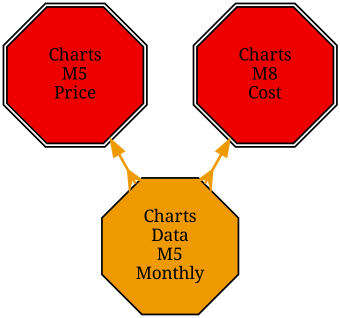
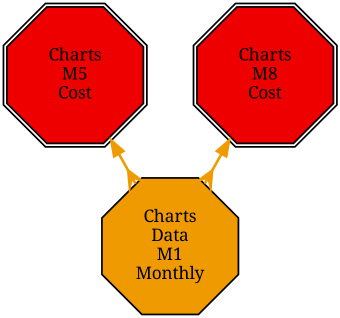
(75, 75) -> (75, 75)
(170, 246) -> (170, 246)
